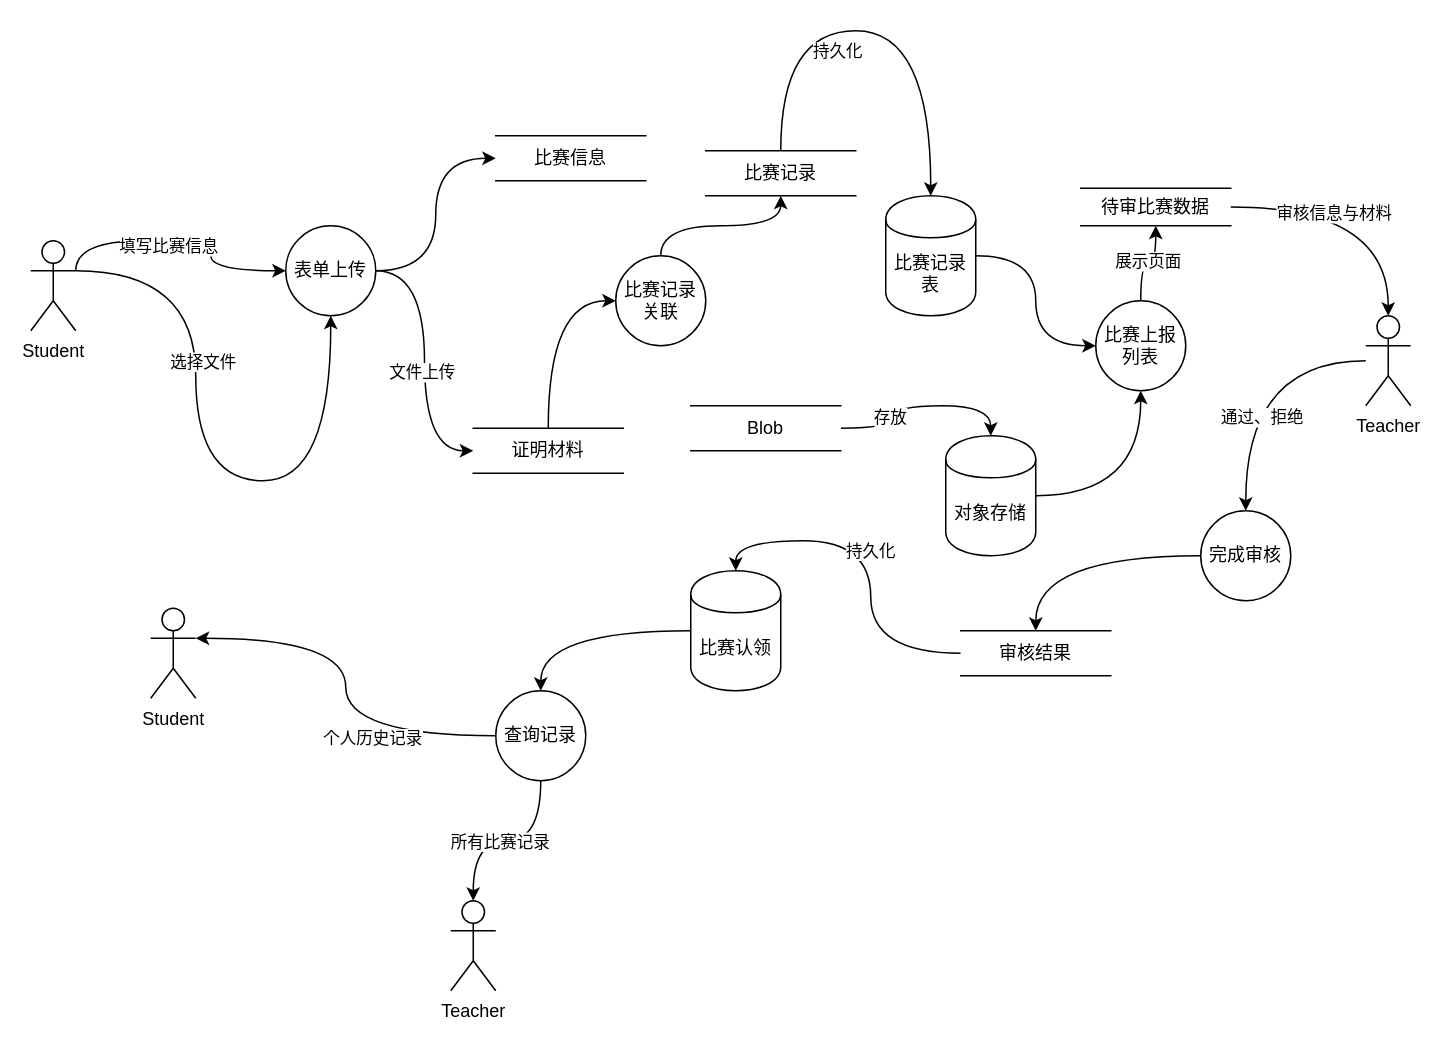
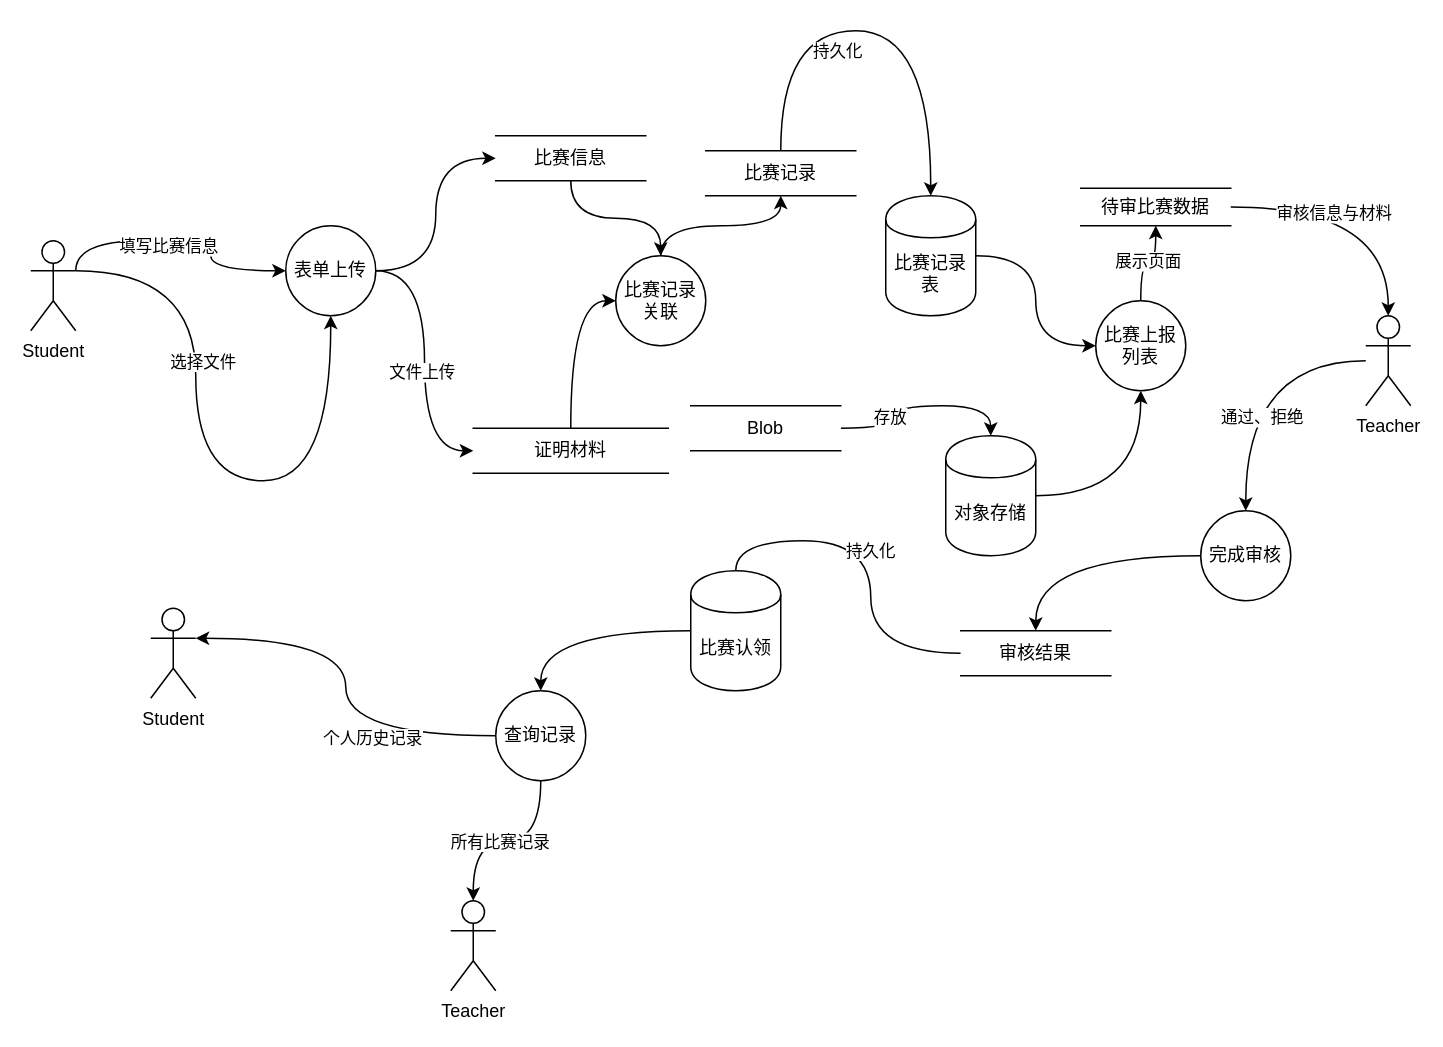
none -> (610, 218)
(548, 451) -> (571, 451)
(754, 546) -> (753, 548)
